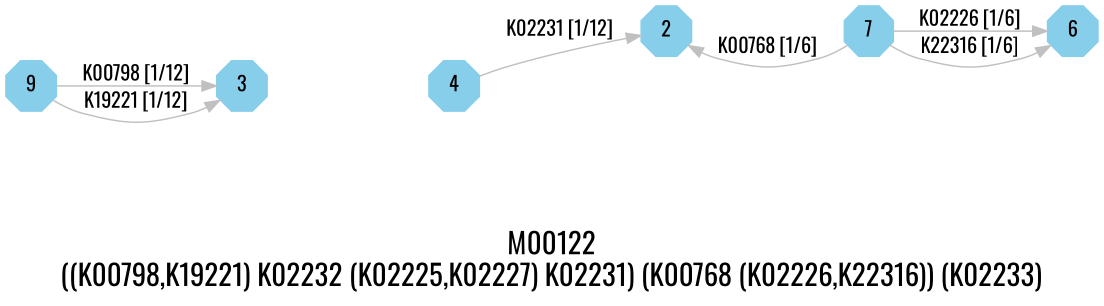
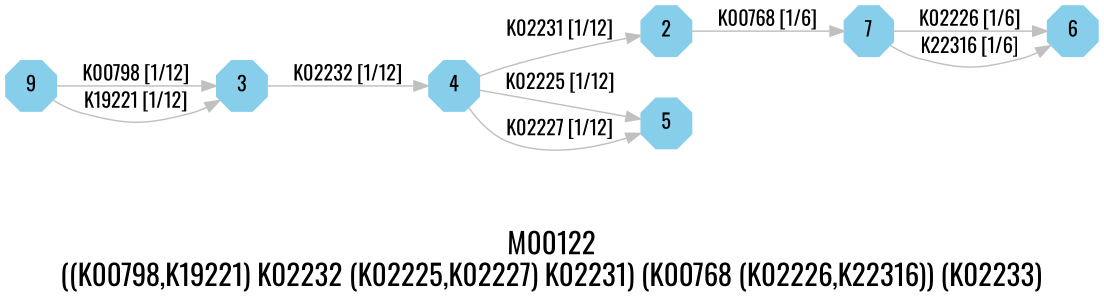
(776, 67) -> (761, 31)
none -> (341, 86)
none -> (666, 123)
